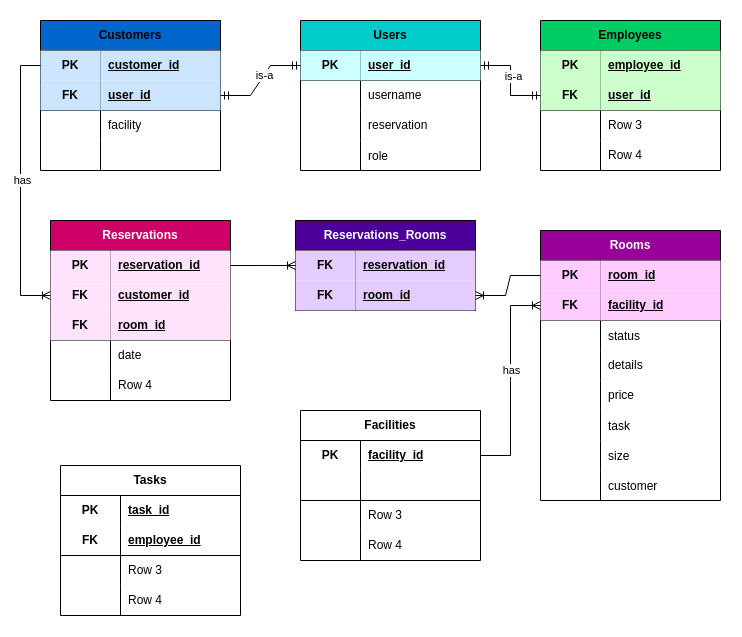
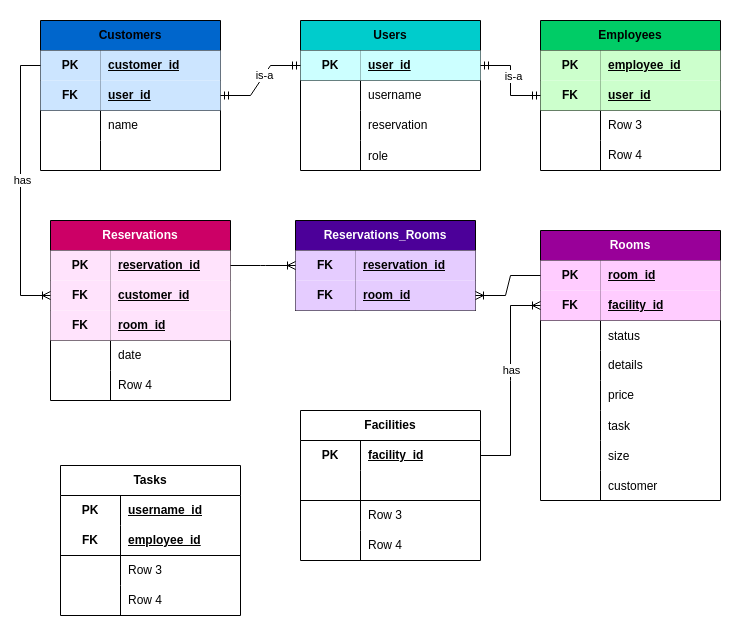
(131, 126) -> (122, 126)
(150, 511) -> (164, 511)
